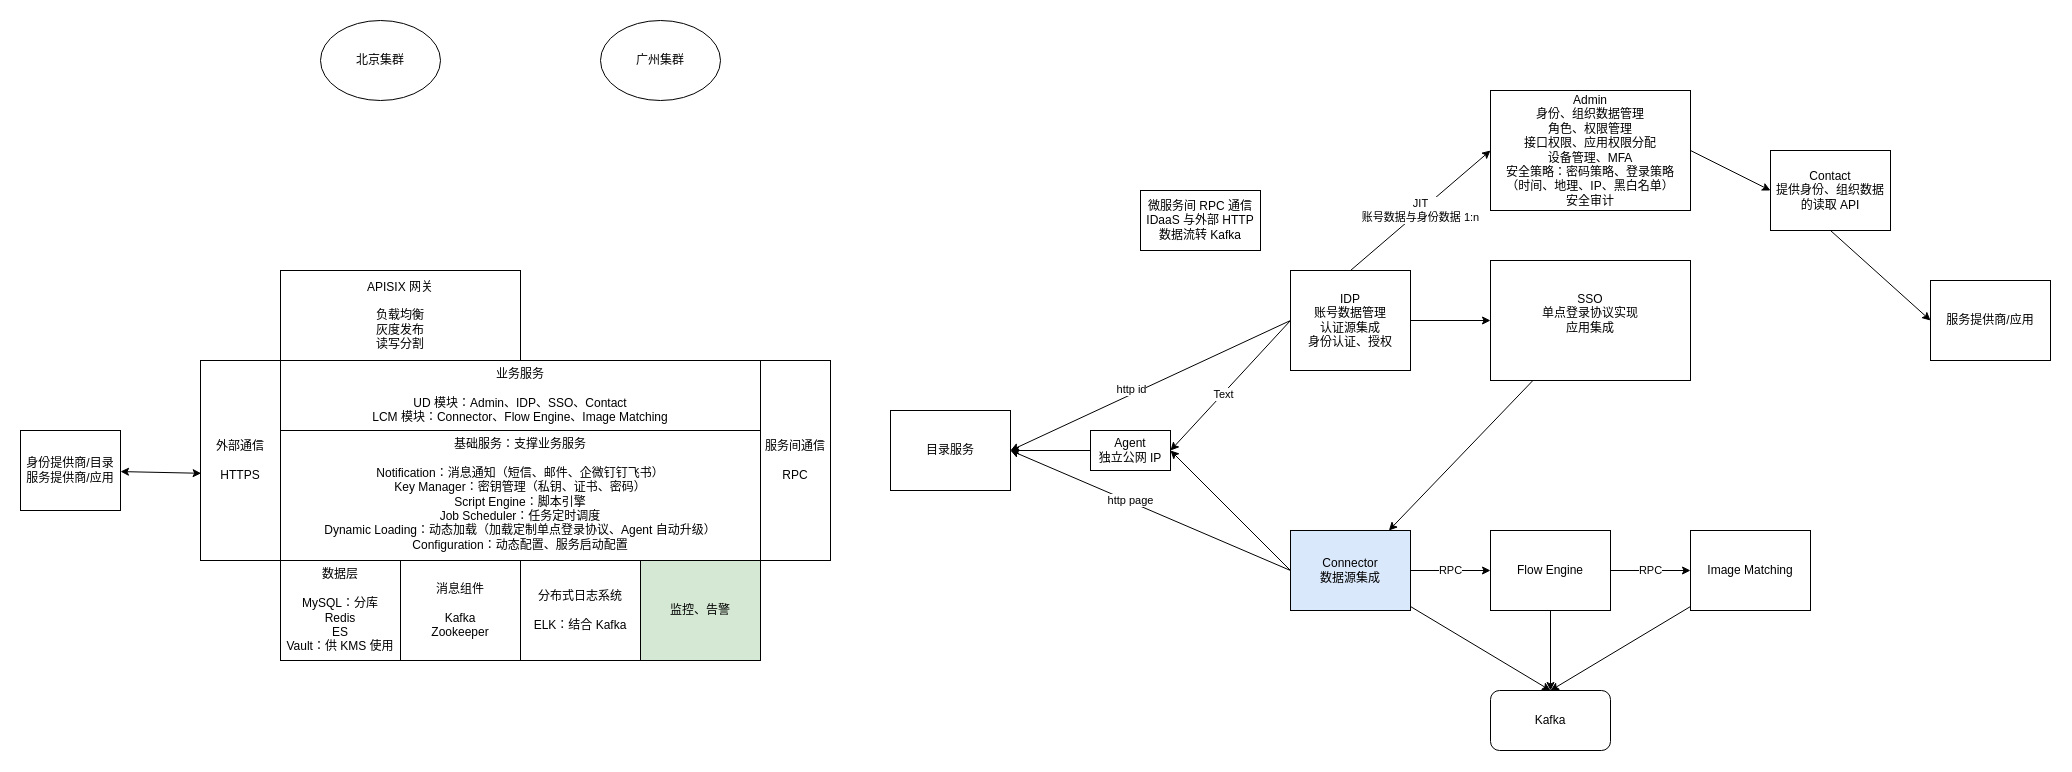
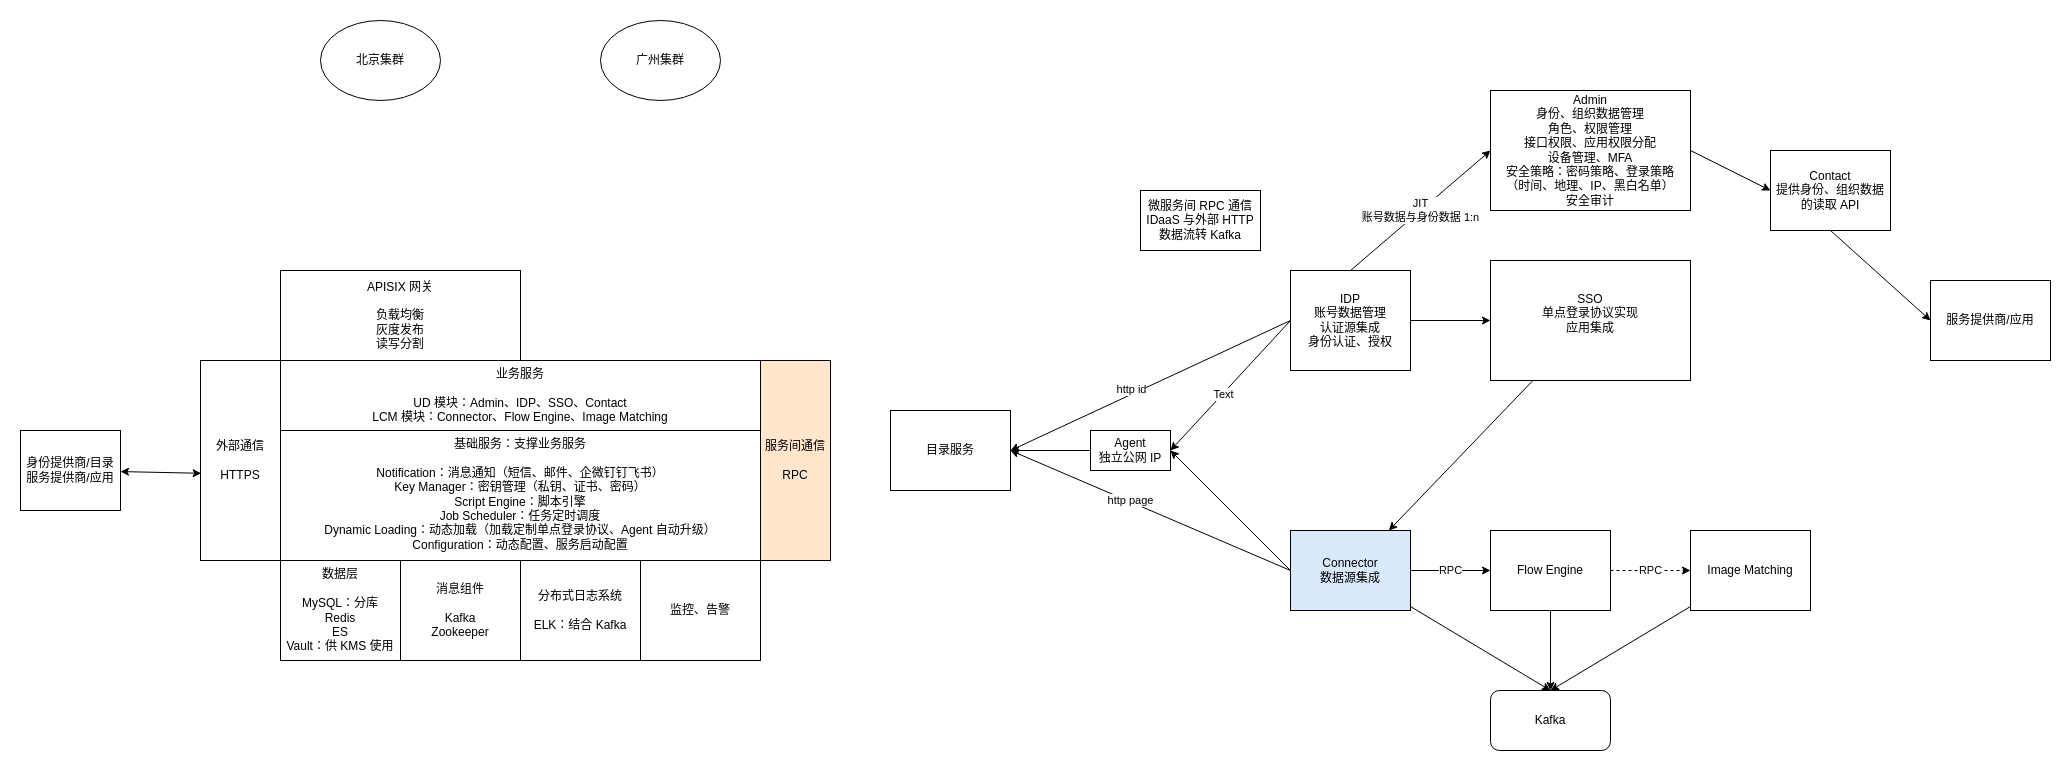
(796, 461) -> (796, 461)
(1626, 571) -> (1626, 571)
(701, 611) -> (701, 611)
